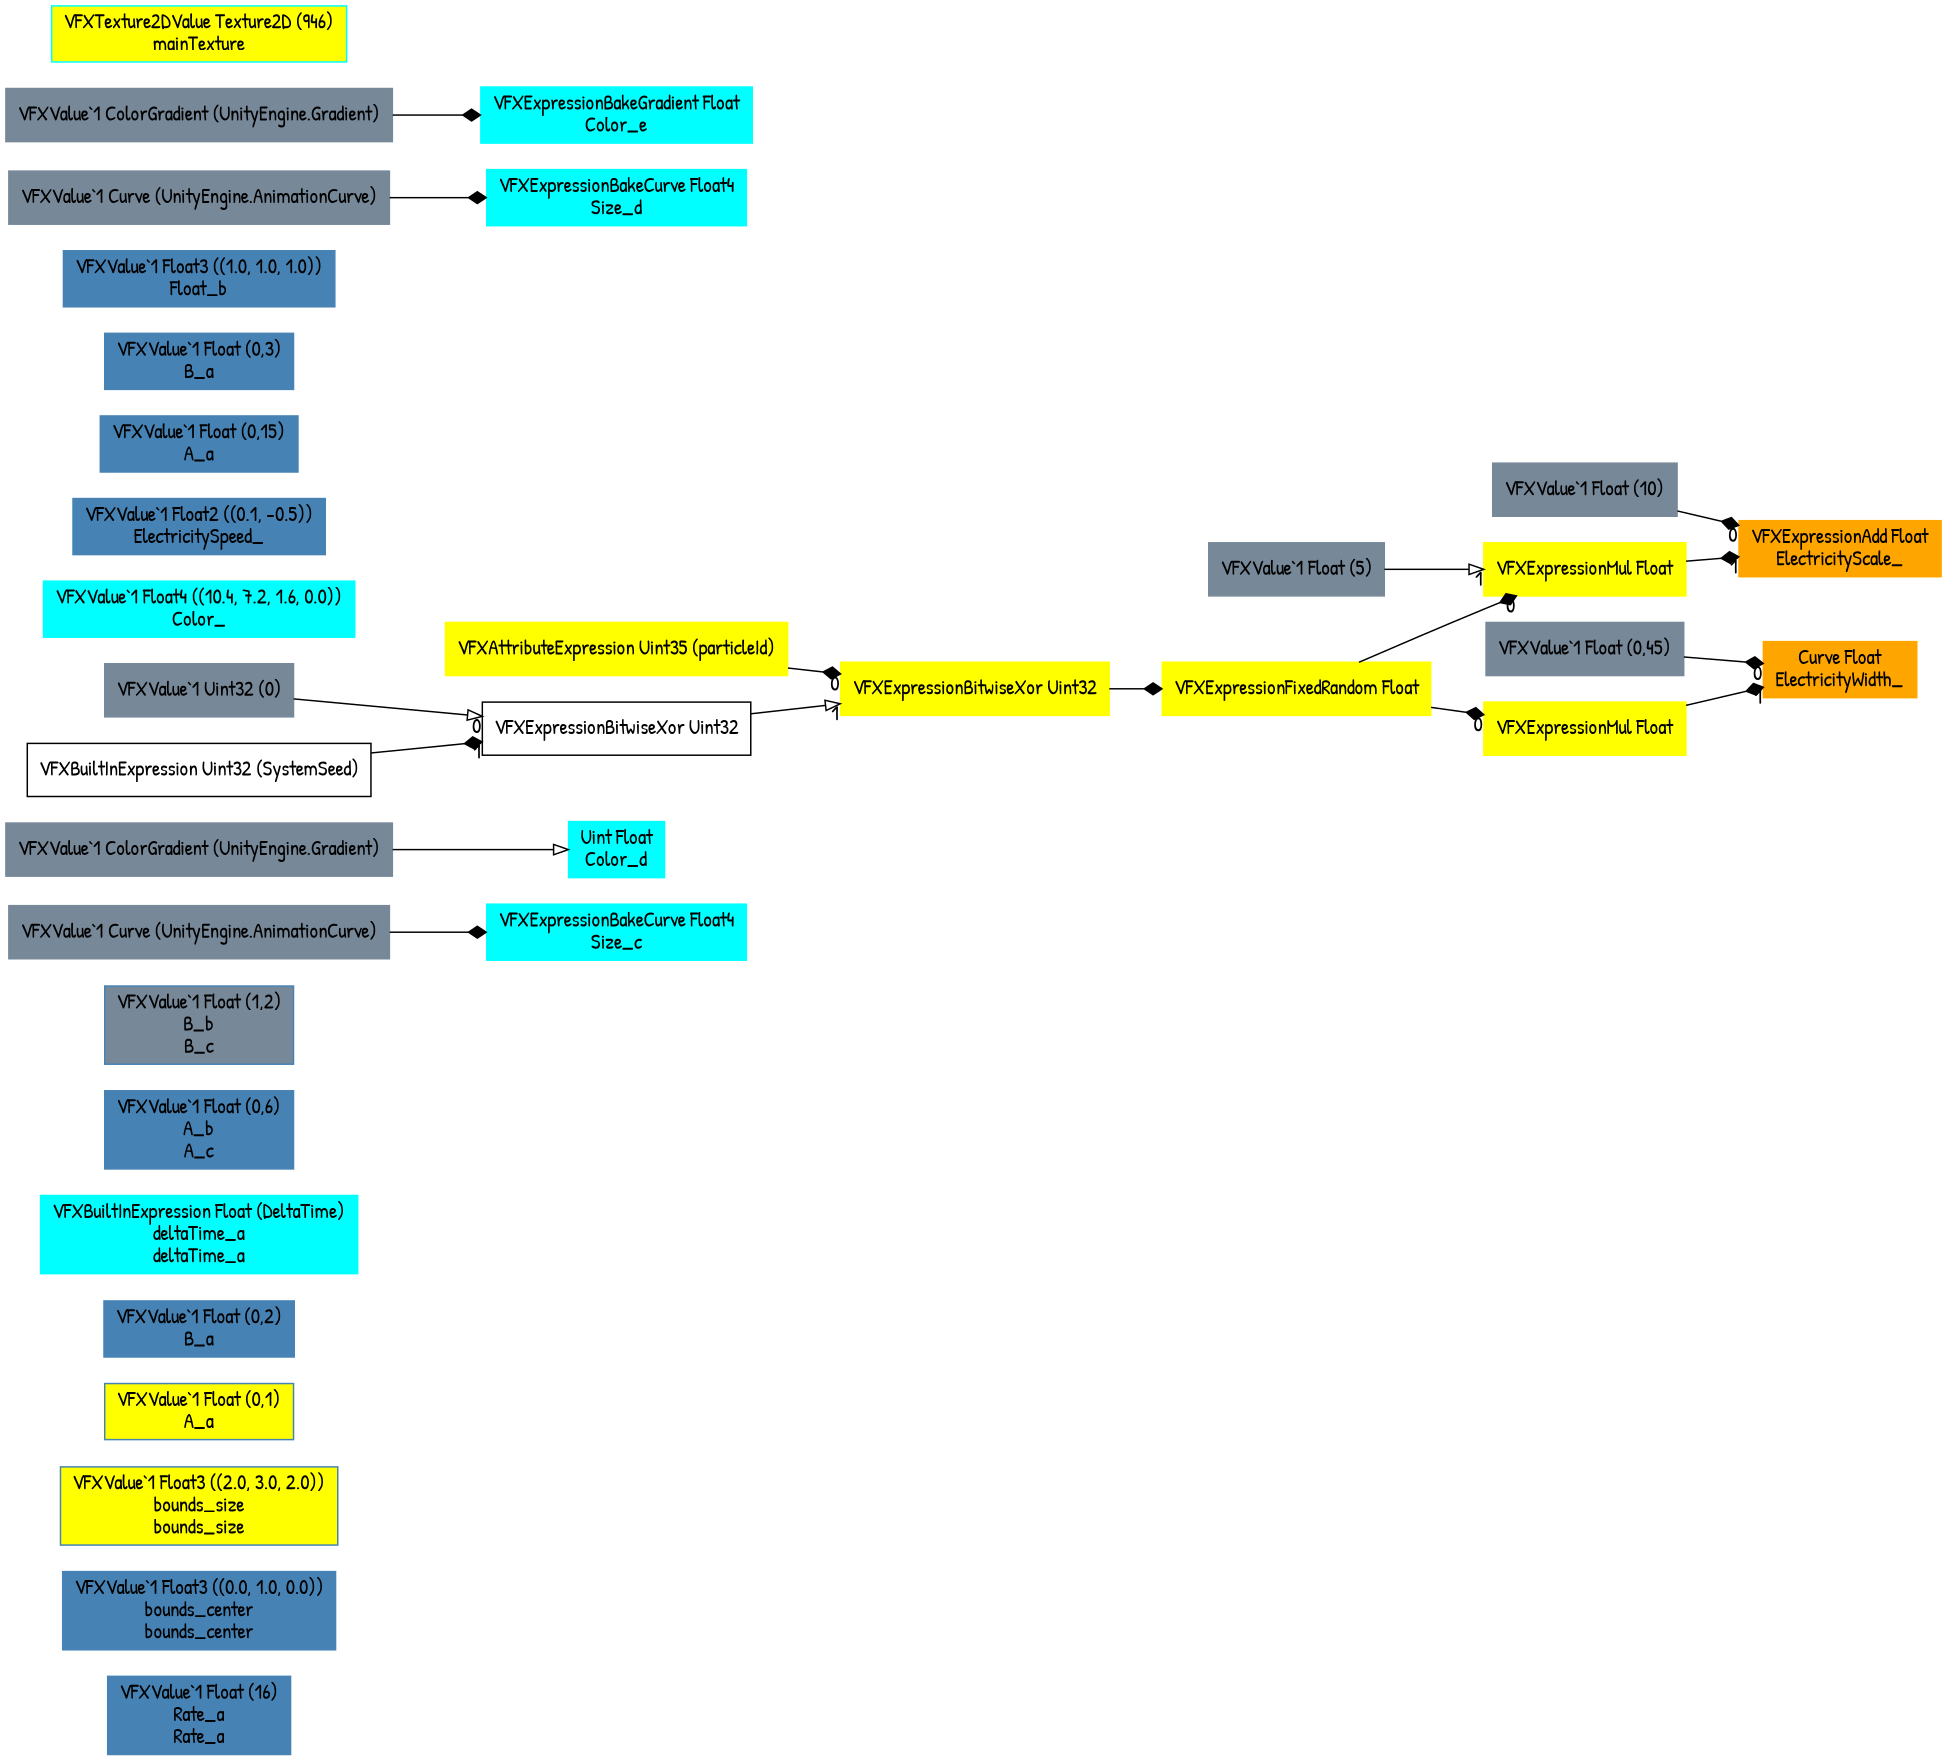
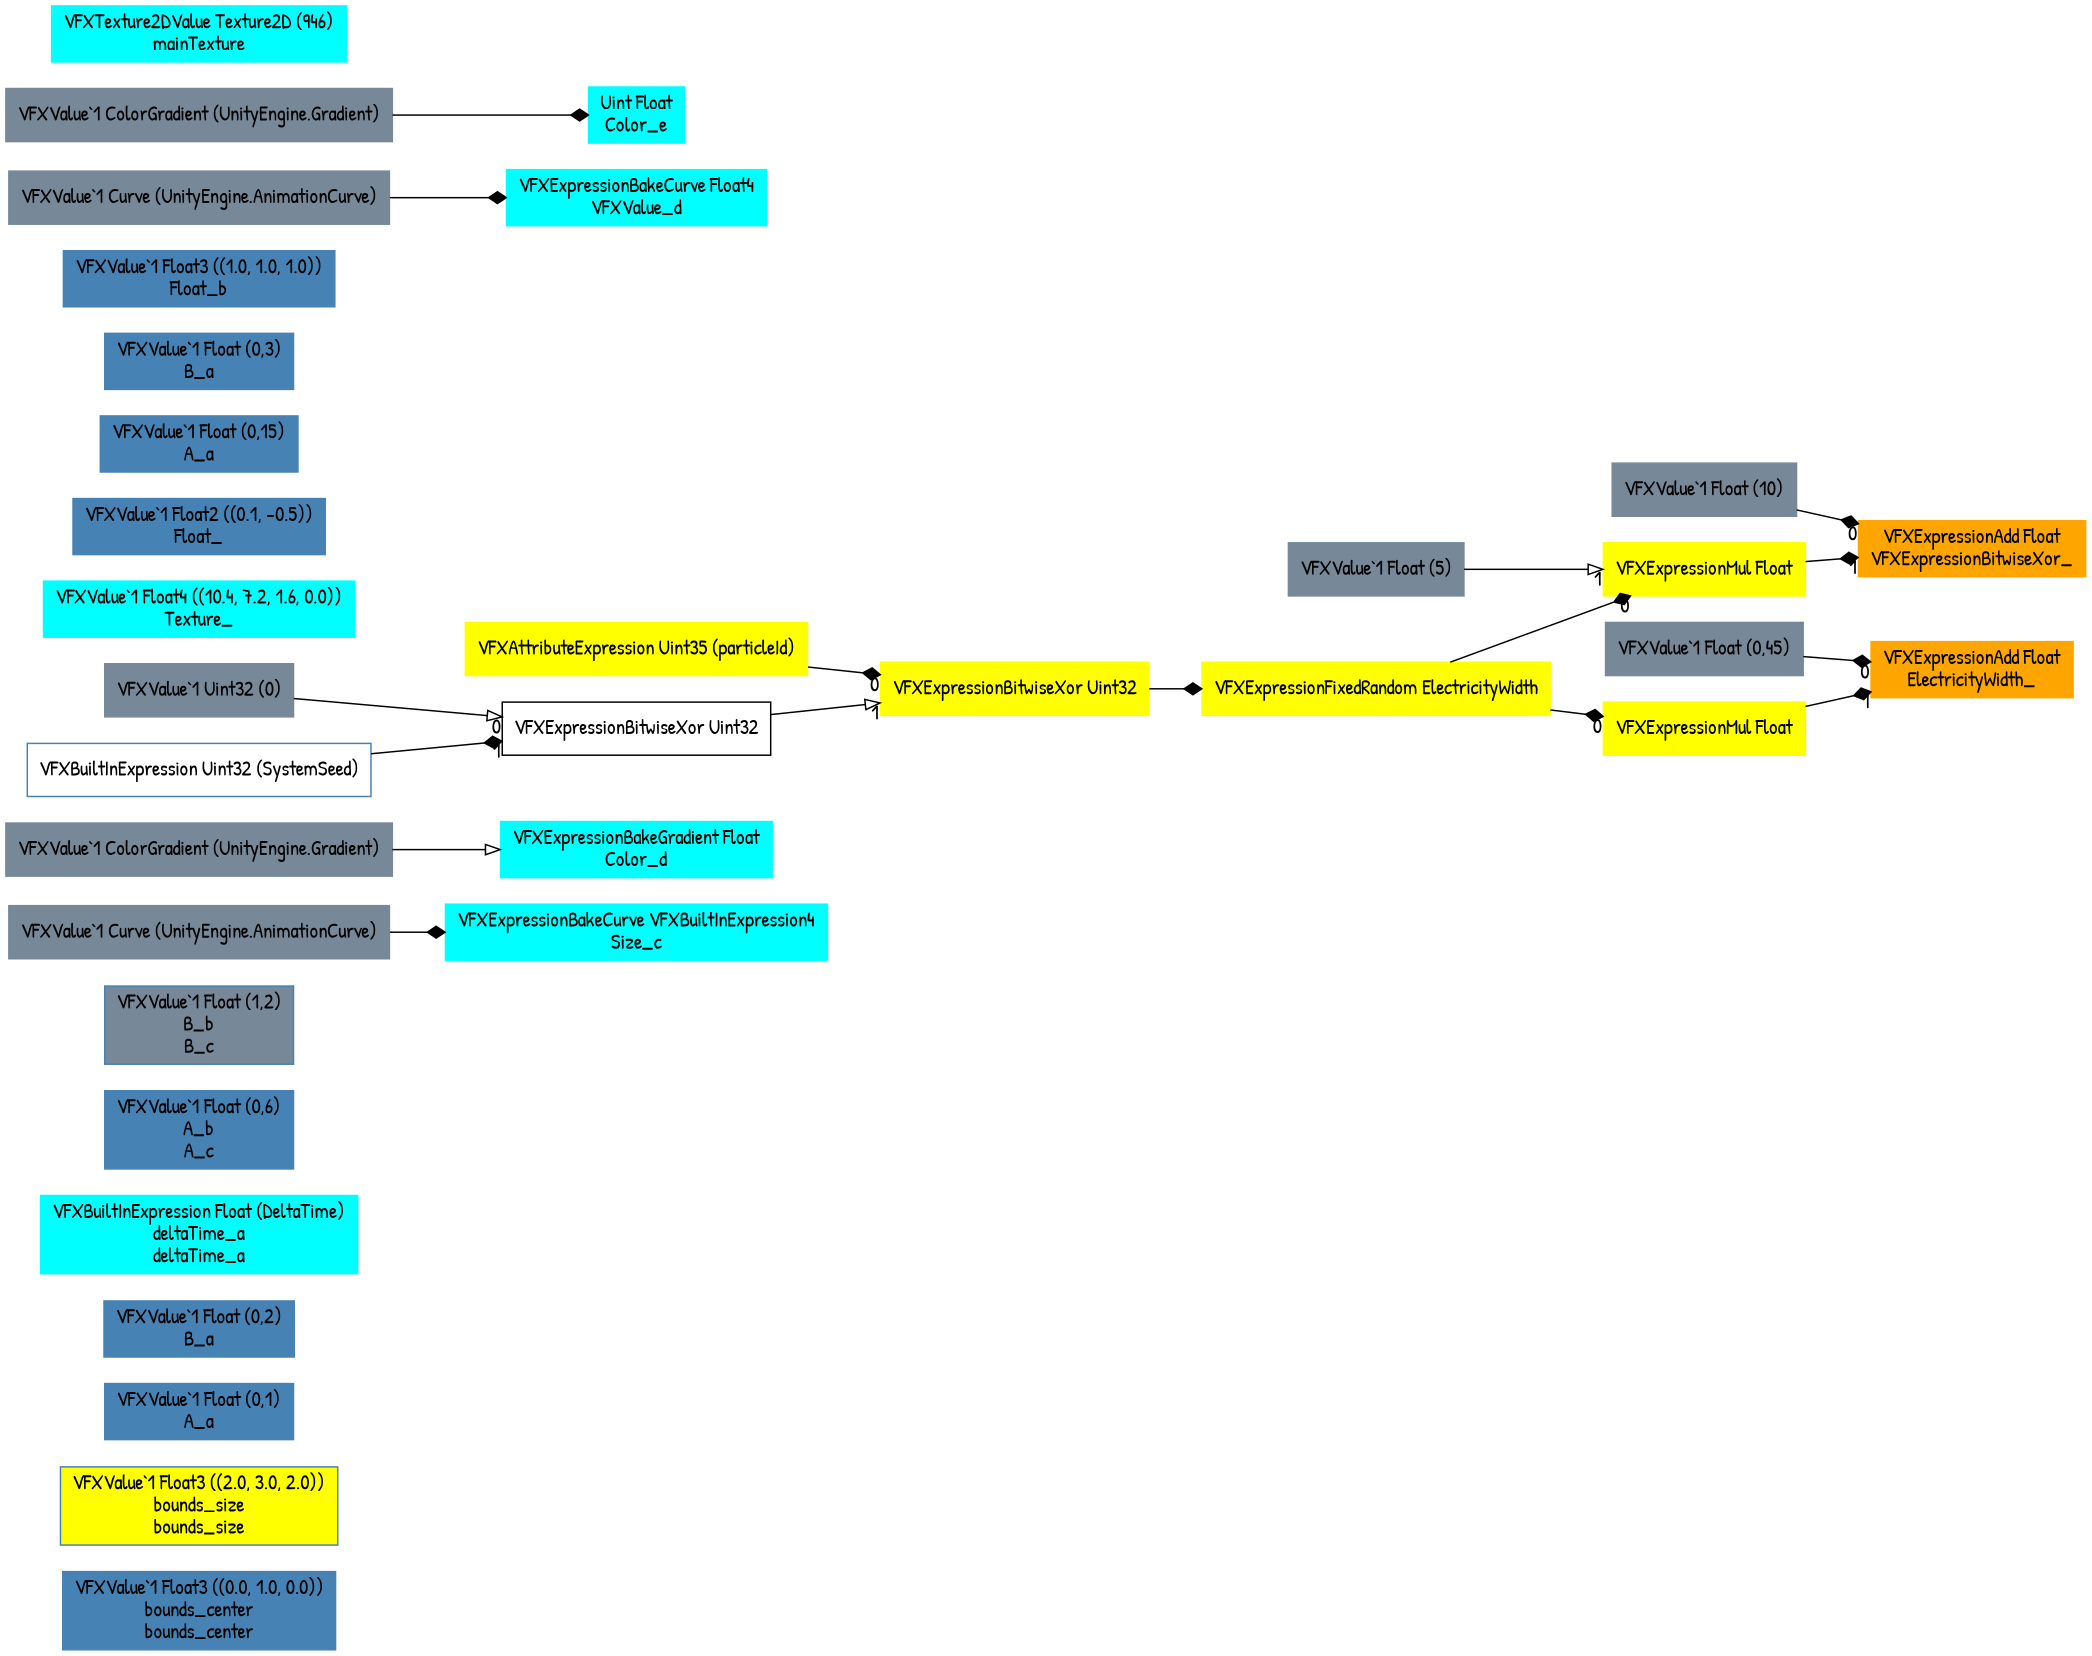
(199, 34) -> (199, 34)
(617, 115) -> (636, 115)
(617, 198) -> (636, 198)
(199, 527) -> (199, 527)
(1840, 549) -> (1972, 549)
(199, 609) -> (199, 609)
(1840, 670) -> (1972, 670)
(1297, 689) -> (1376, 689)
(199, 770) -> (199, 770)
(617, 850) -> (636, 850)
(617, 932) -> (636, 932)
(199, 1412) -> (199, 1412)
(199, 1715) -> none
